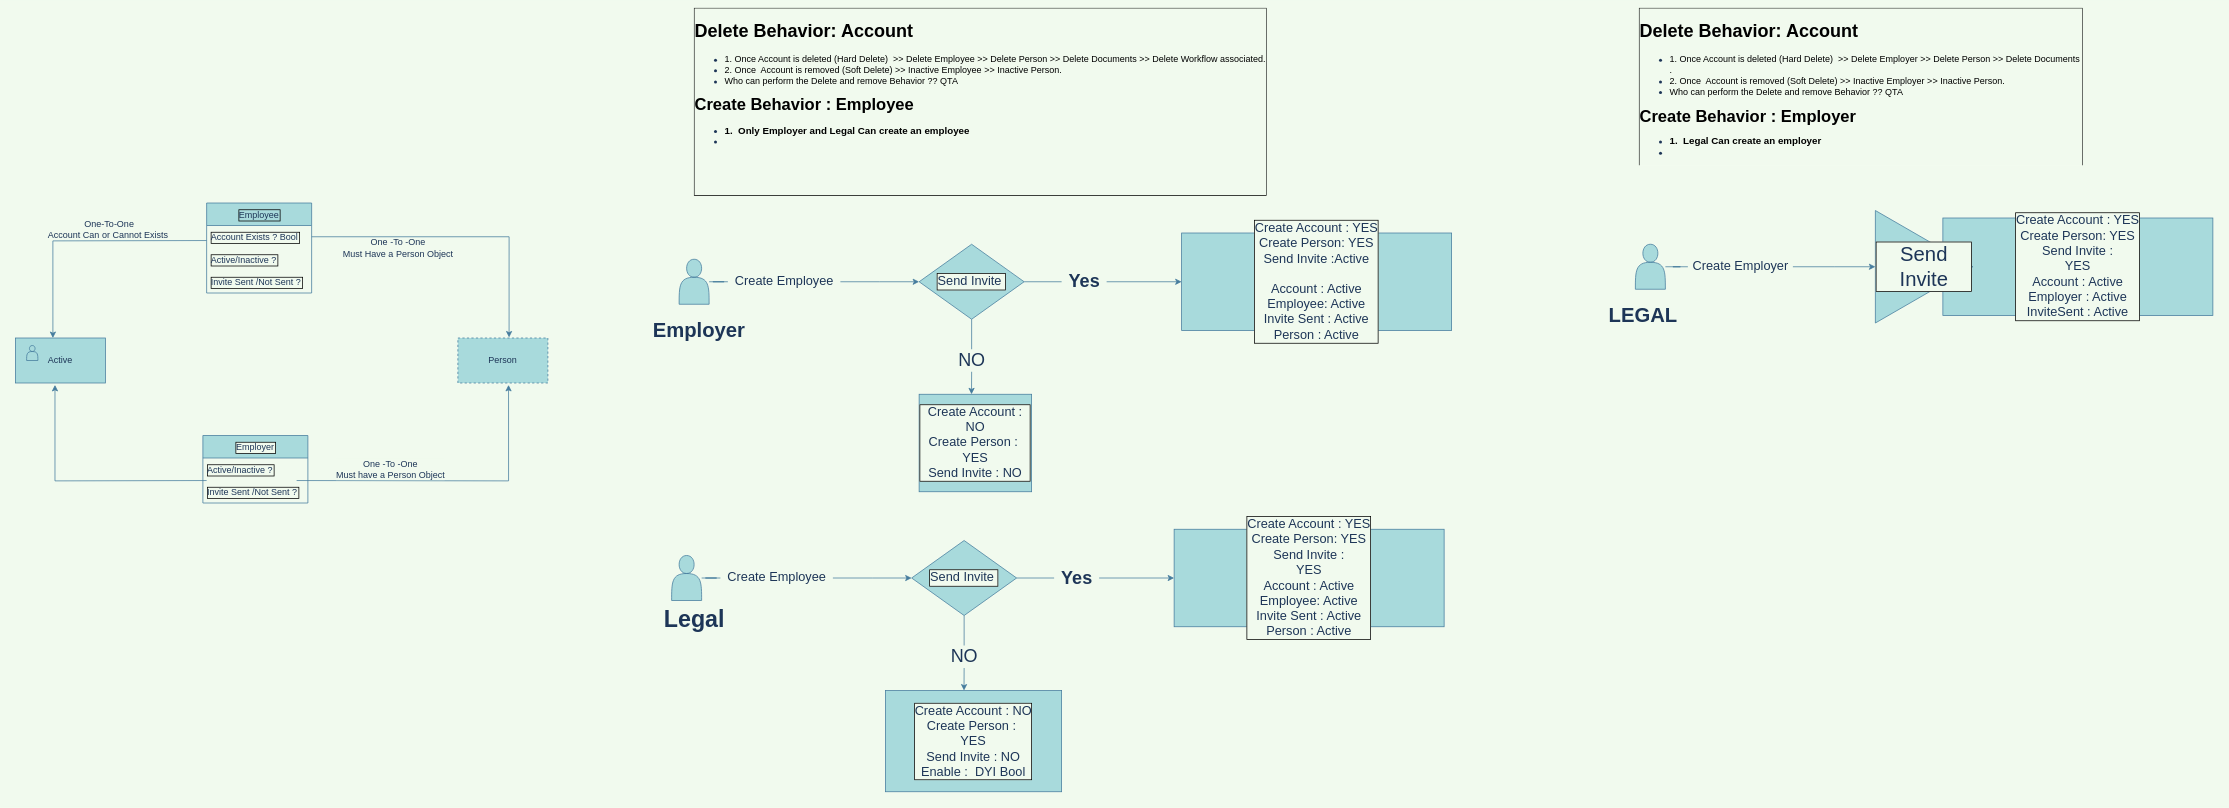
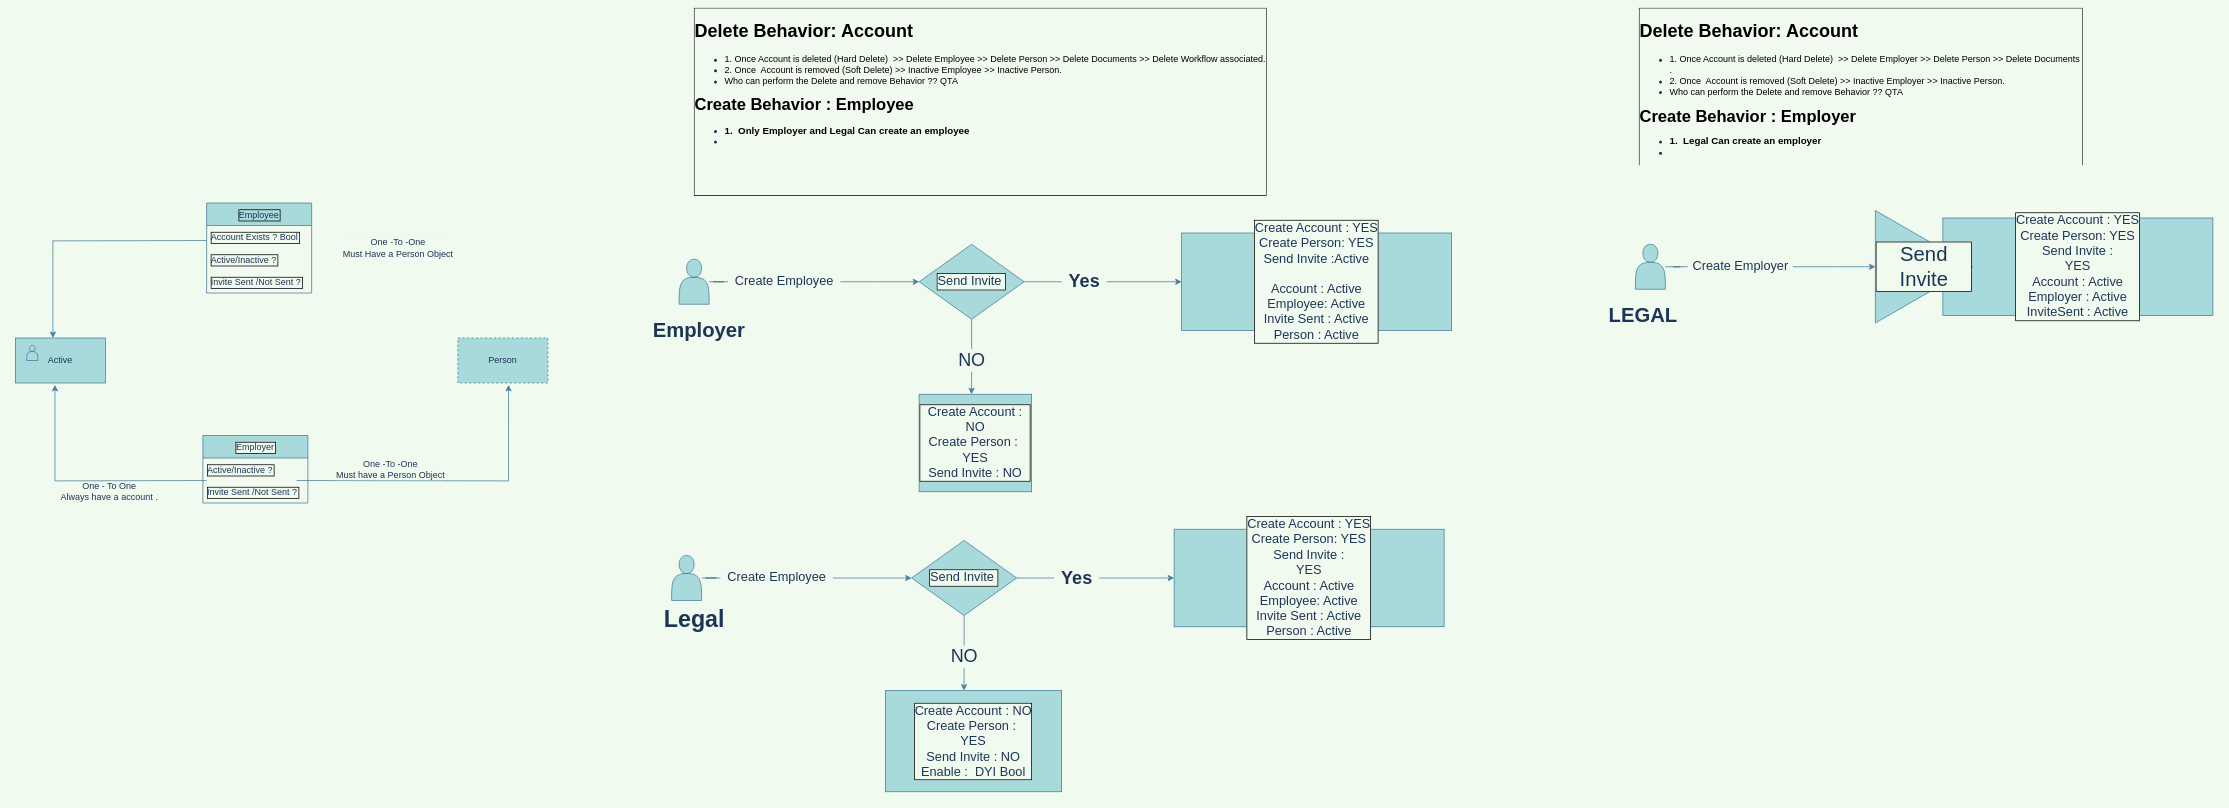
(109, 229) -> none
(411, 237) -> none
none -> (109, 492)
